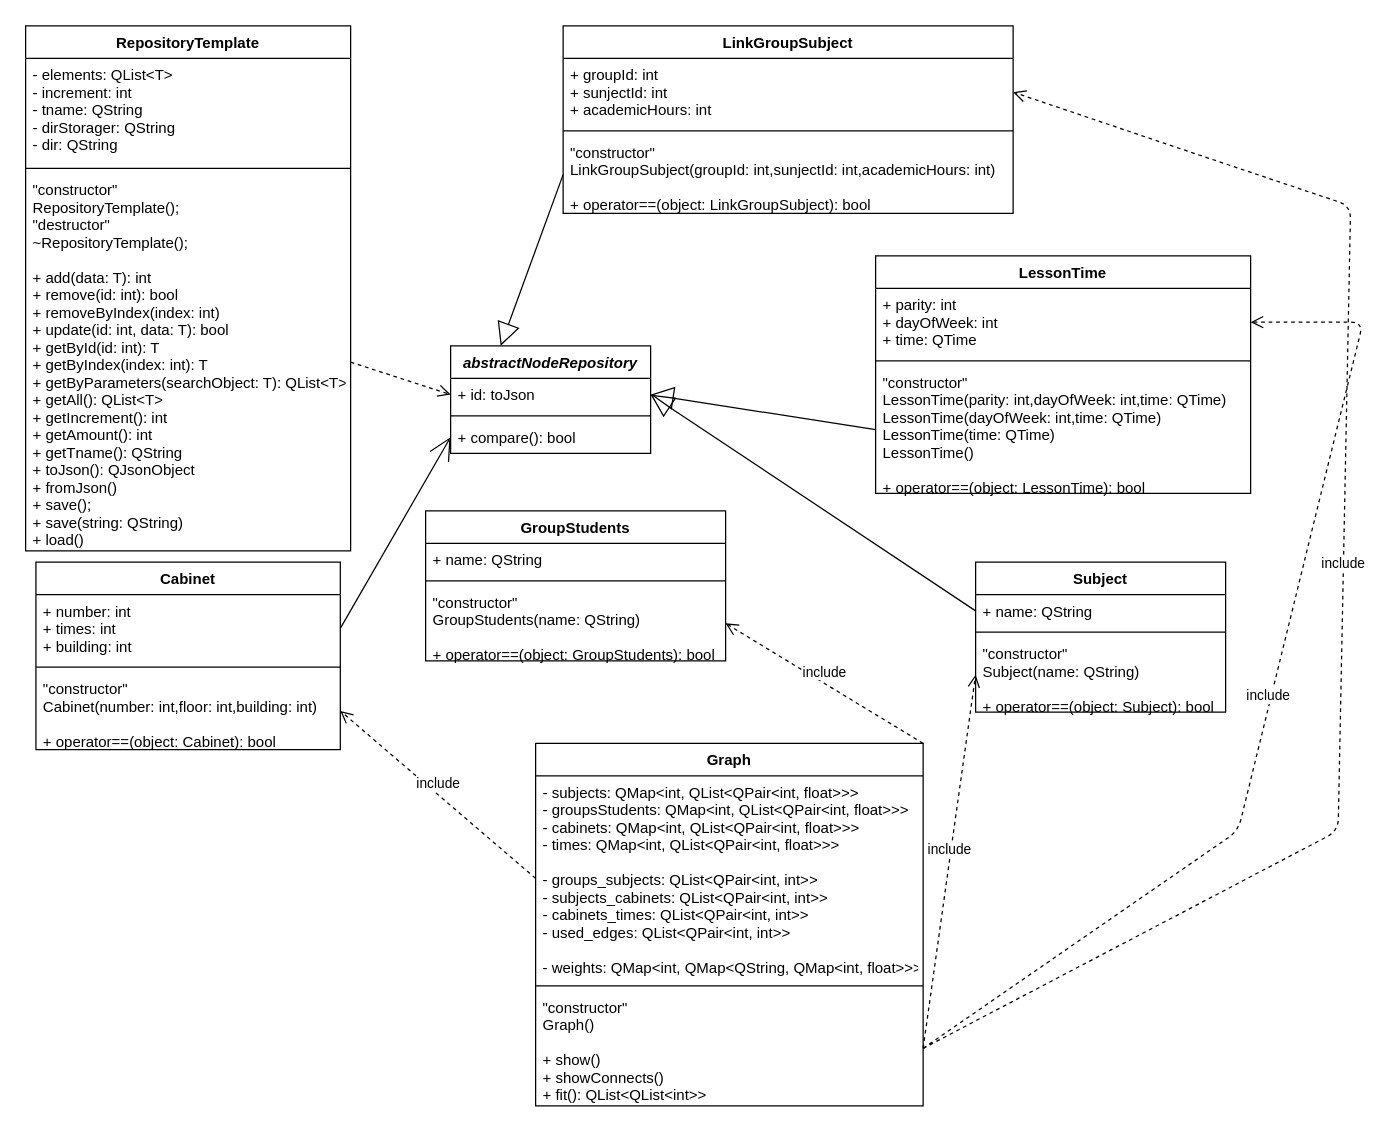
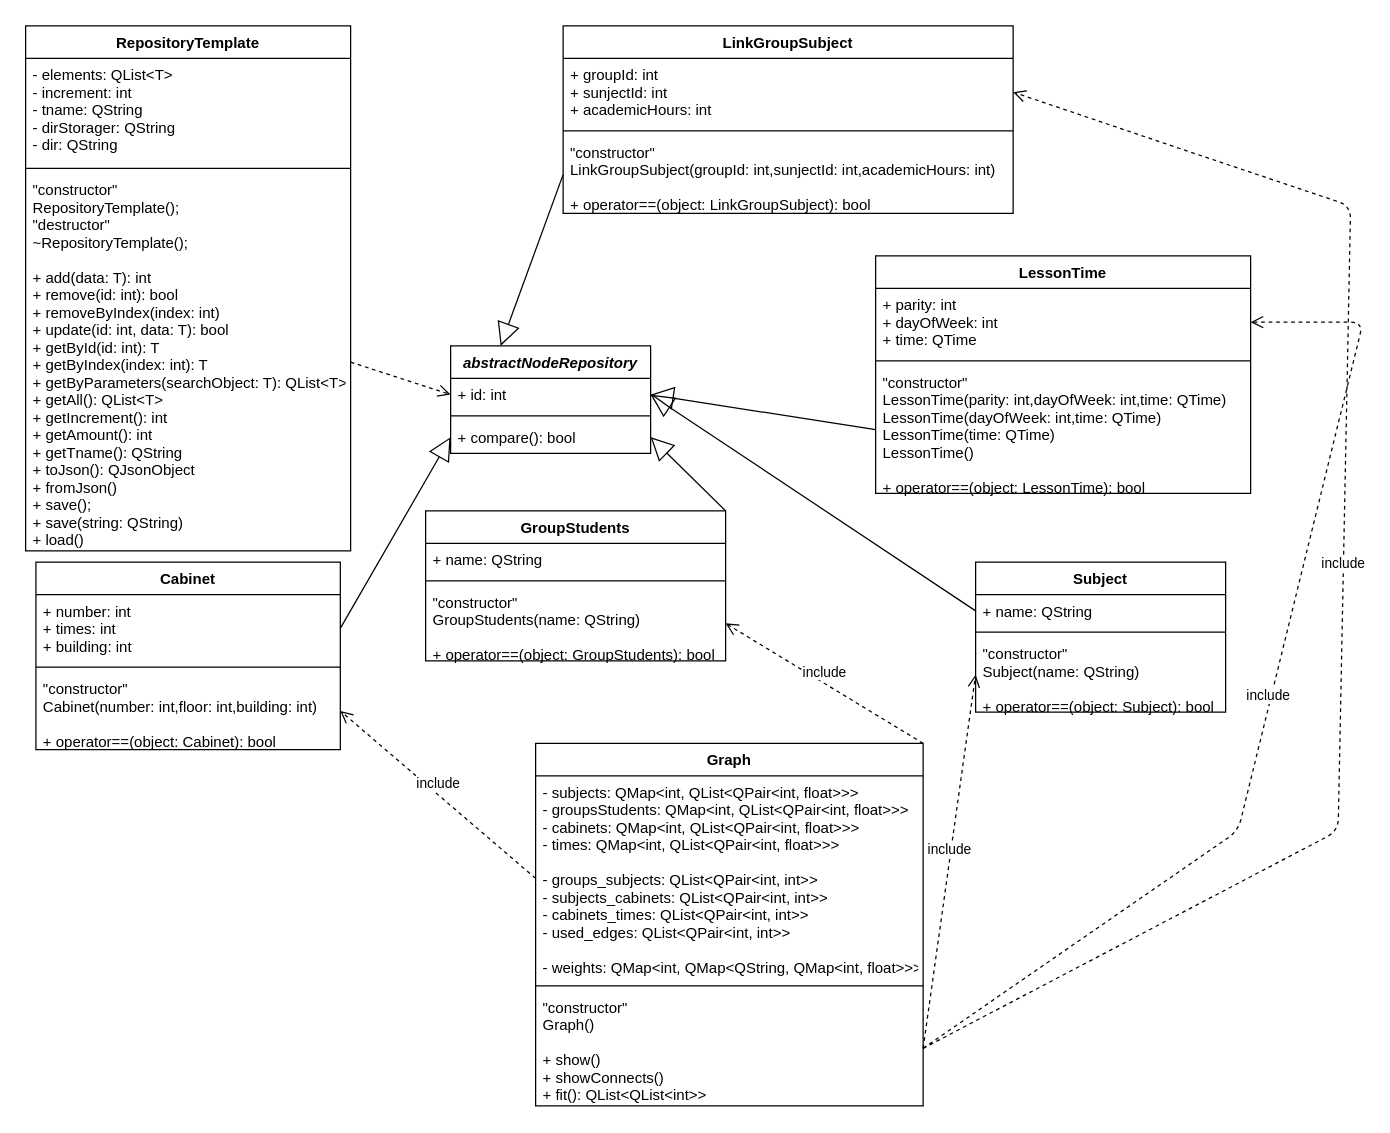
(500, 395) -> (486, 395)
(443, 451) -> (438, 458)
none -> (696, 482)
